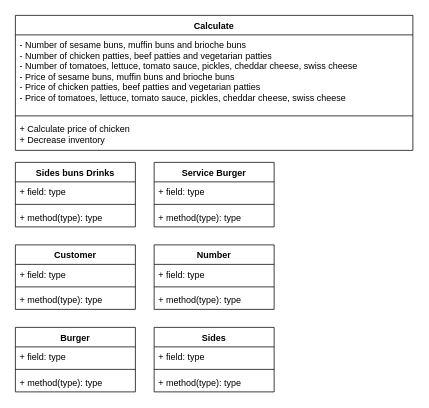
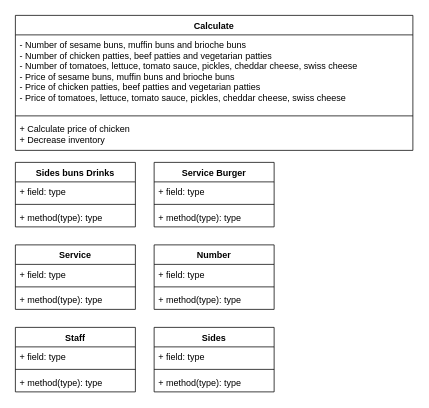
(75, 255) -> (75, 255)
(75, 338) -> (75, 338)
